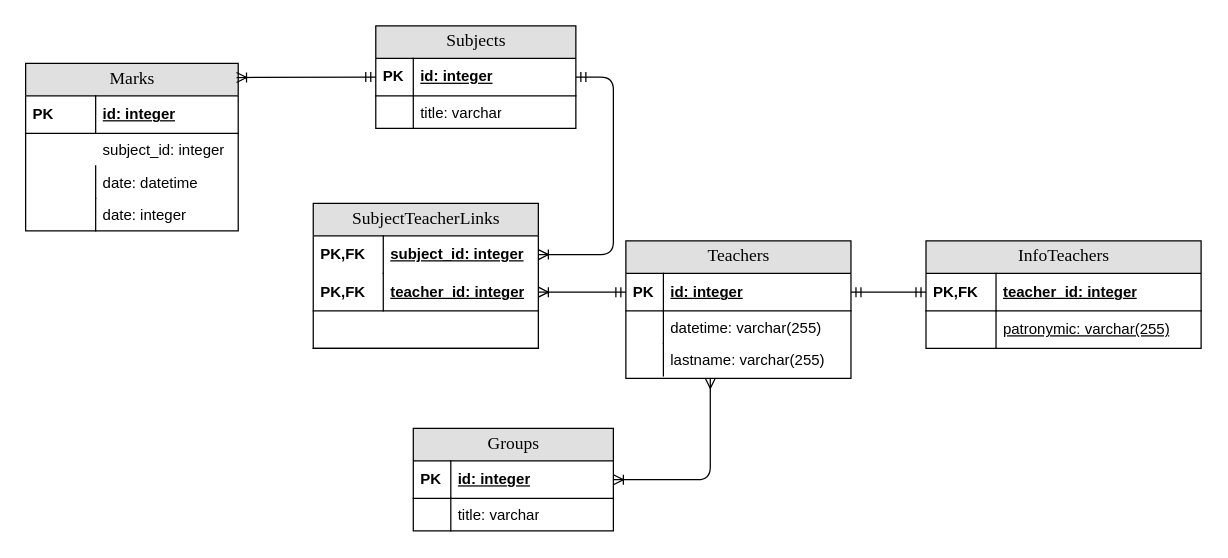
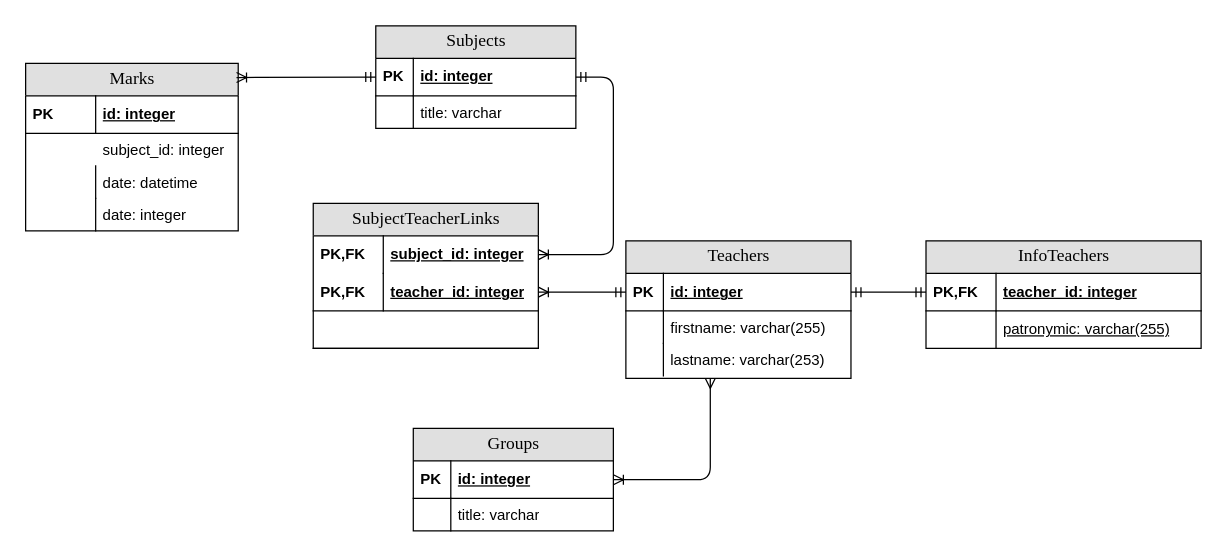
(757, 328) -> (758, 337)
(757, 361) -> (757, 361)
